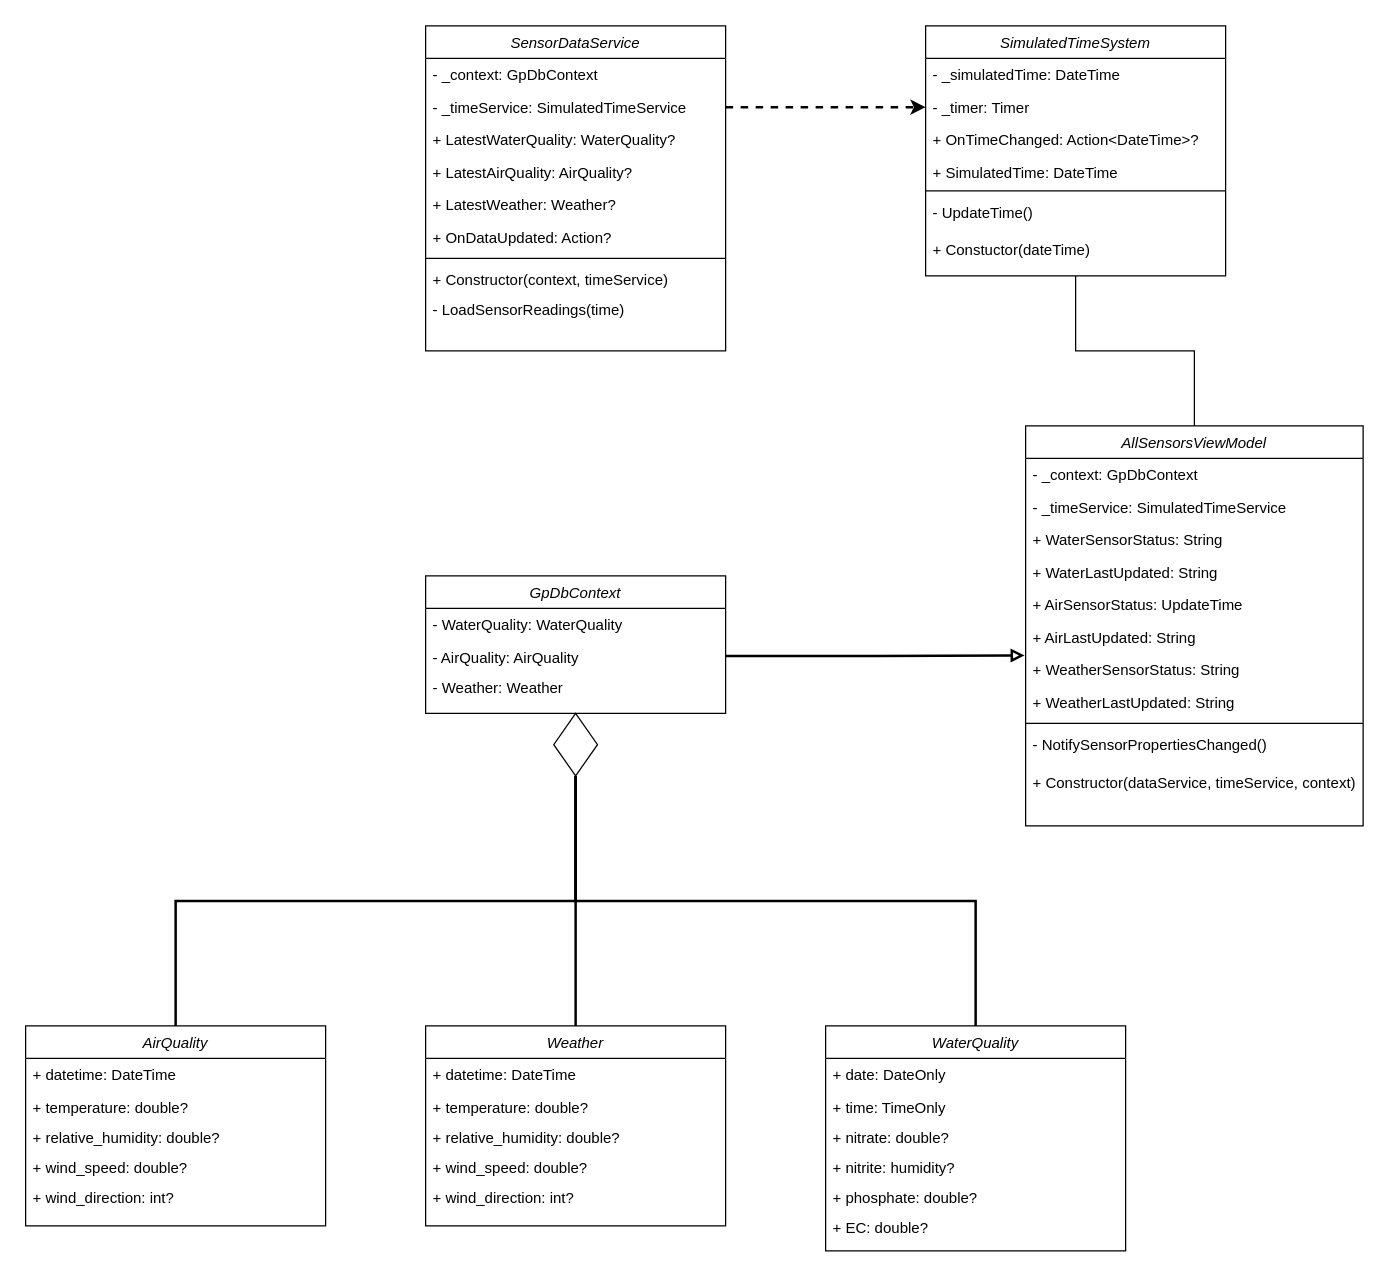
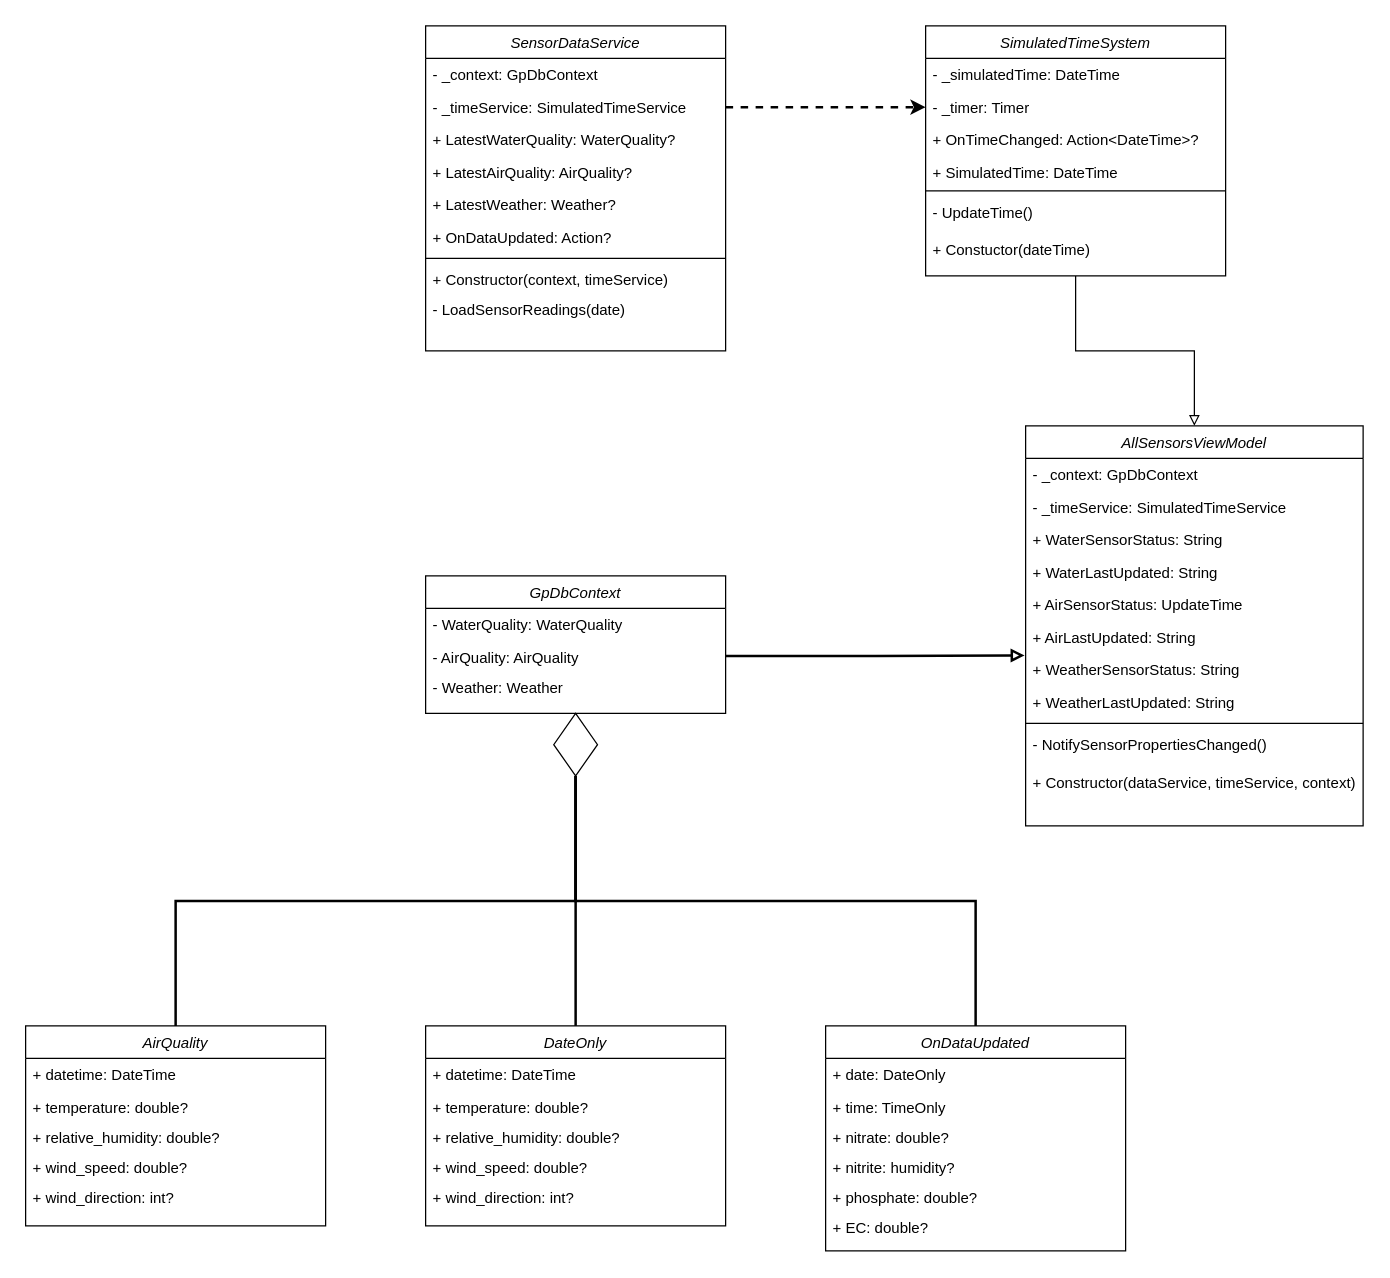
(536, 310) -> (538, 310)
(1194, 419) -> (1194, 414)
(575, 1043) -> (575, 1043)
(975, 1043) -> (975, 1043)
